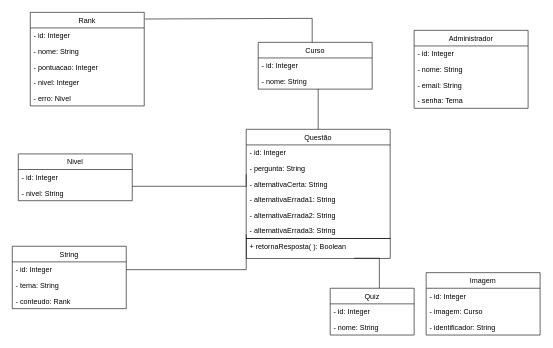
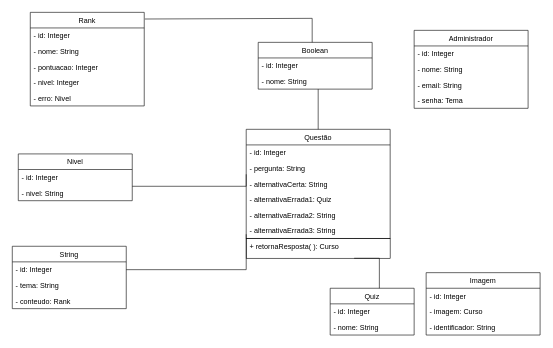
(315, 50) -> (315, 50)
(300, 200) -> (296, 200)
(303, 247) -> (300, 247)
